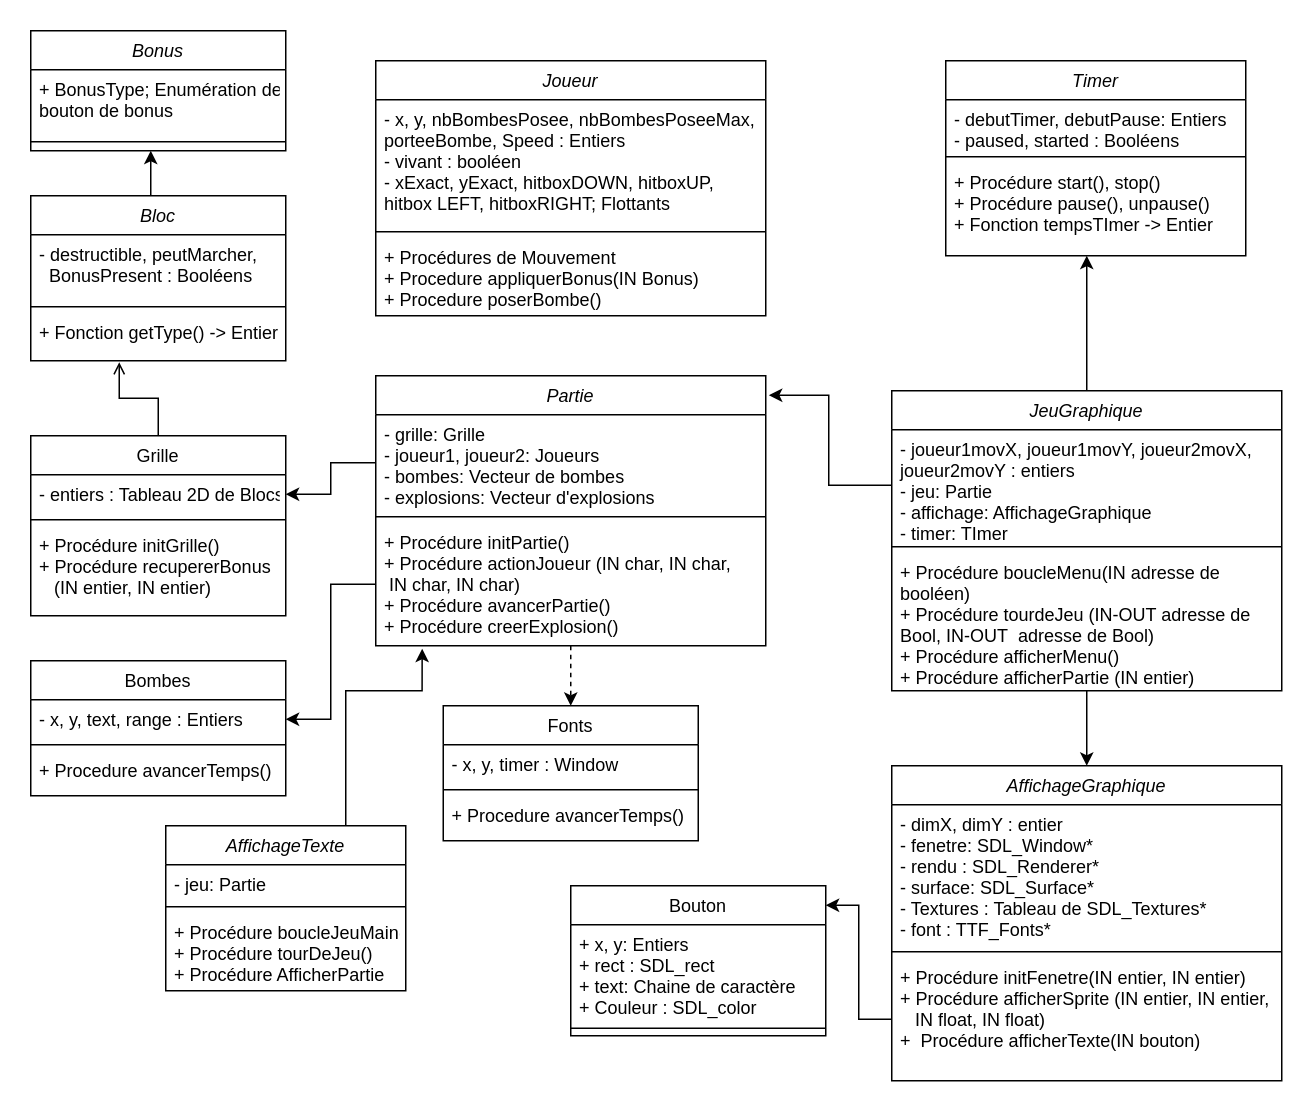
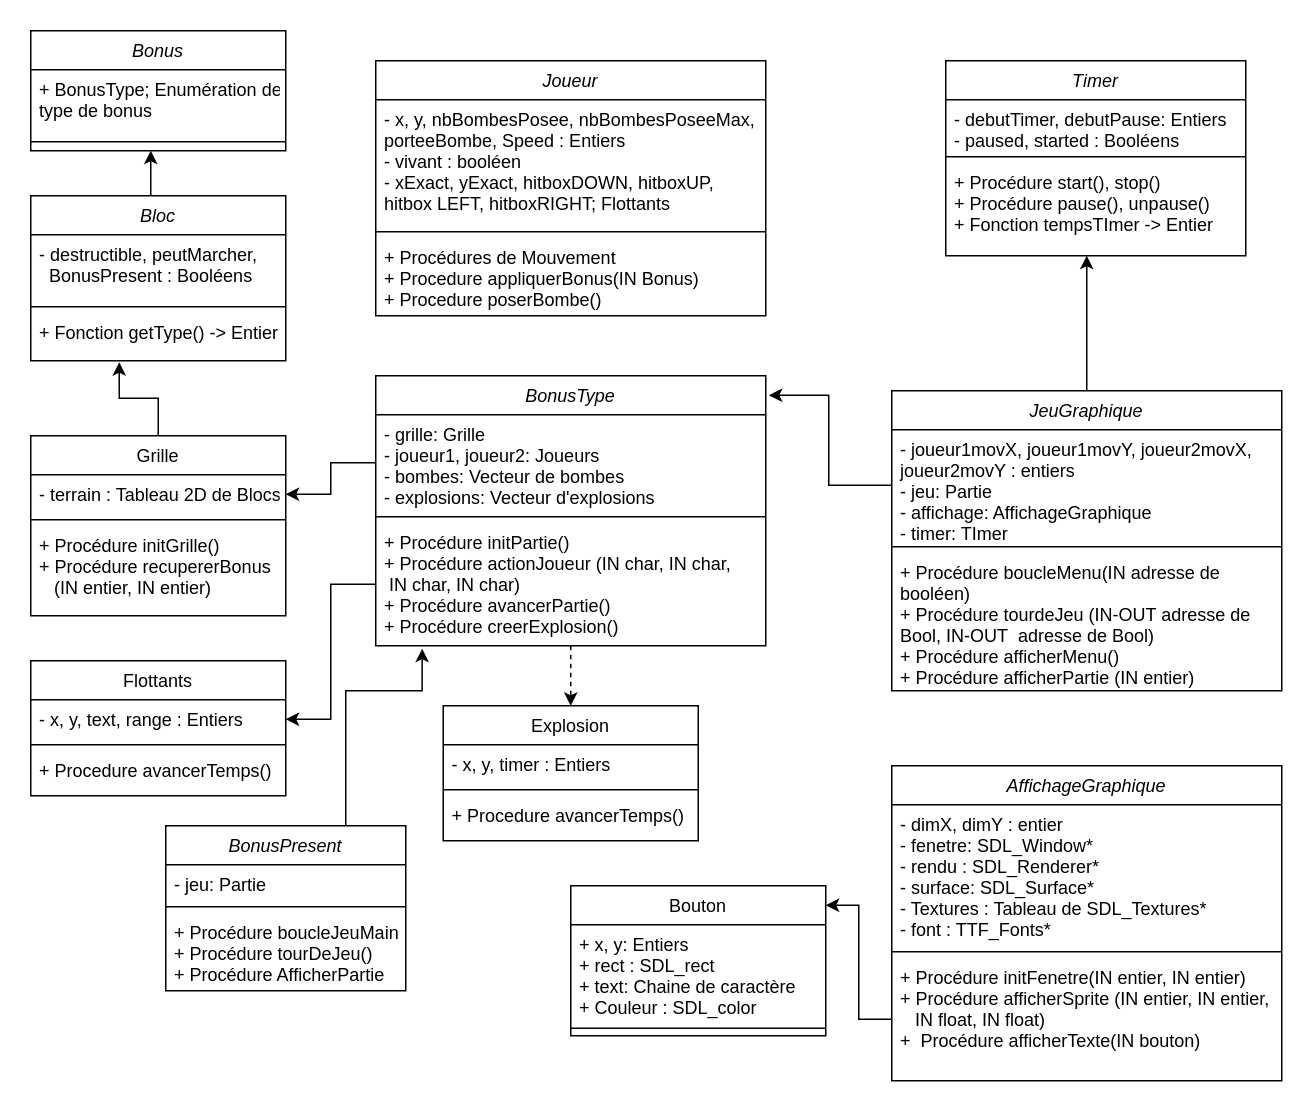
(163, 90) -> (163, 90)
(119, 371) -> (119, 374)
(570, 396) -> (570, 396)
(172, 495) -> (172, 495)
(158, 681) -> (158, 681)
(1087, 724) -> none
(570, 726) -> (570, 726)
(539, 765) -> (544, 765)
(285, 846) -> (285, 846)
